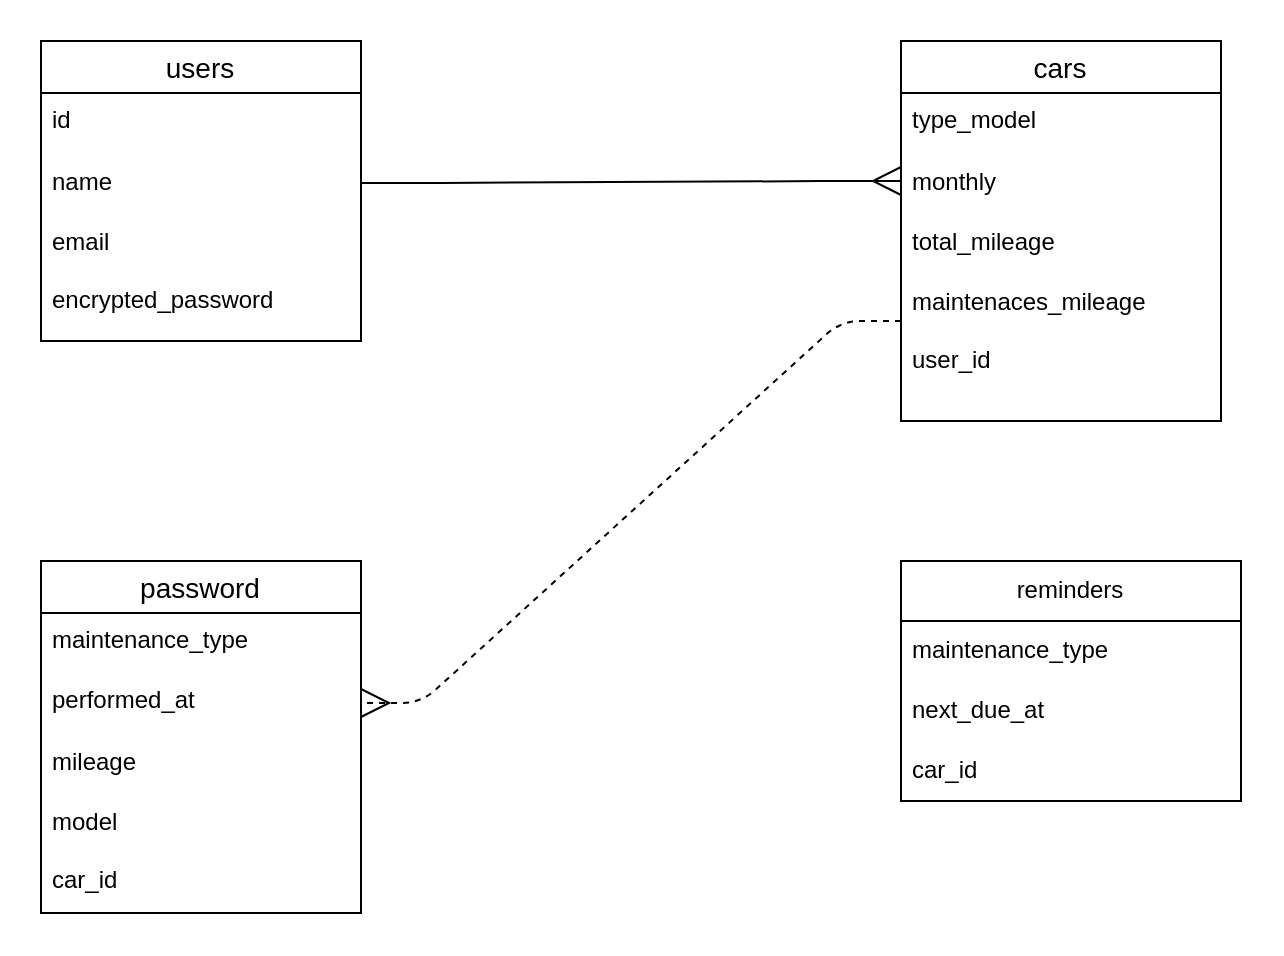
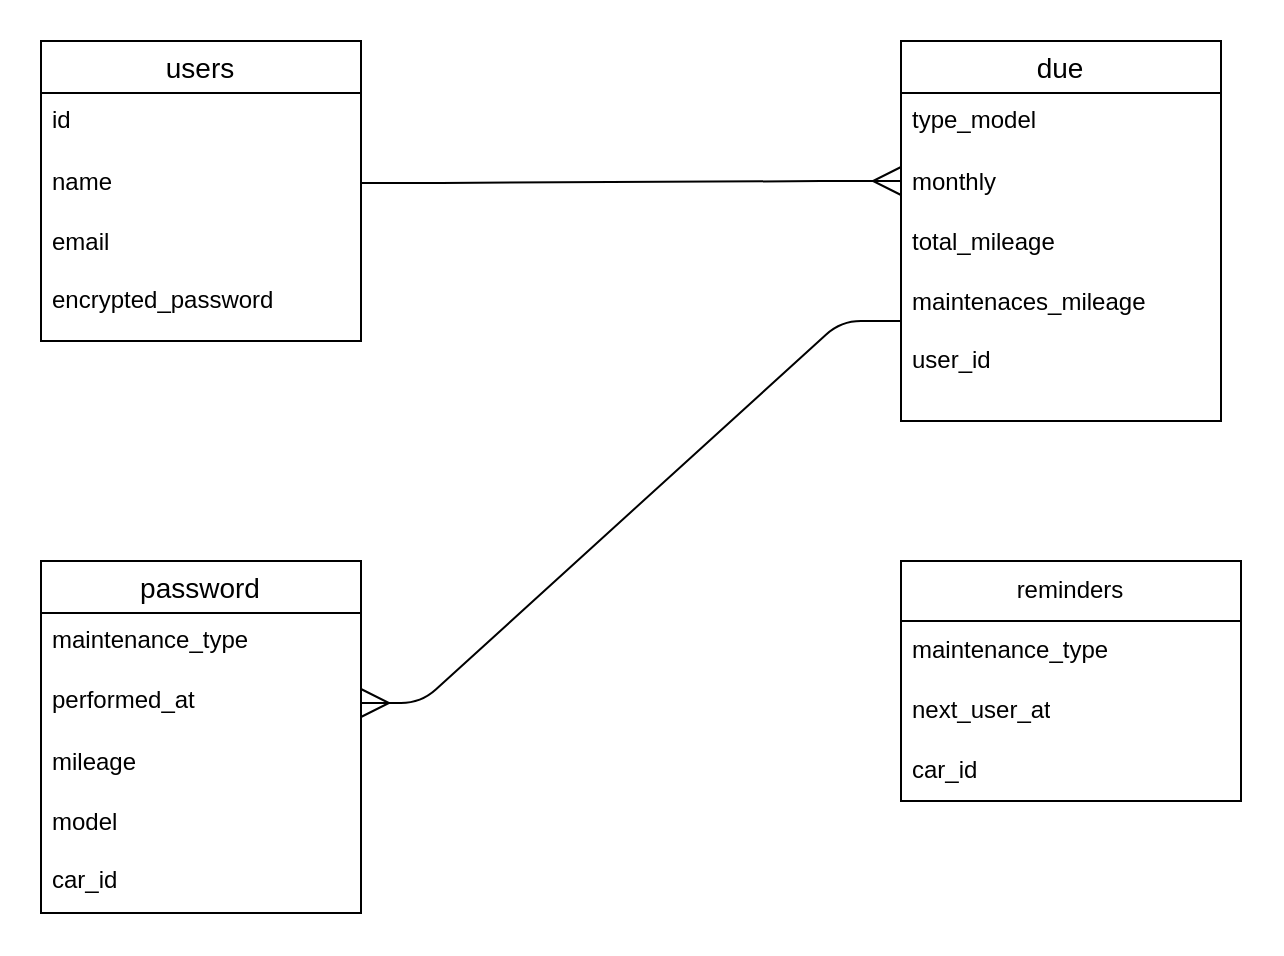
(1060, 69) -> (1060, 69)
(631, 512) -> (631, 512)
(987, 711) -> (994, 711)
